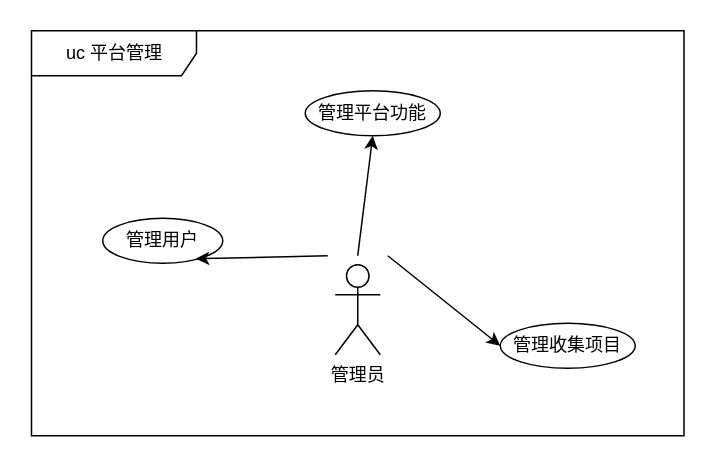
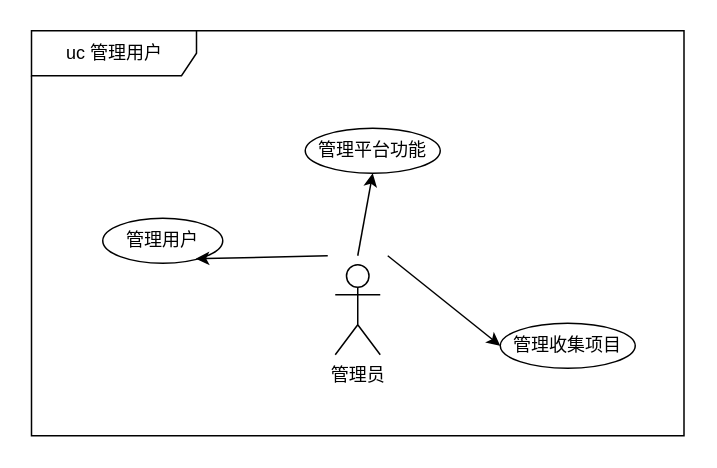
(115, 53) -> (115, 53)
(373, 113) -> (373, 151)
